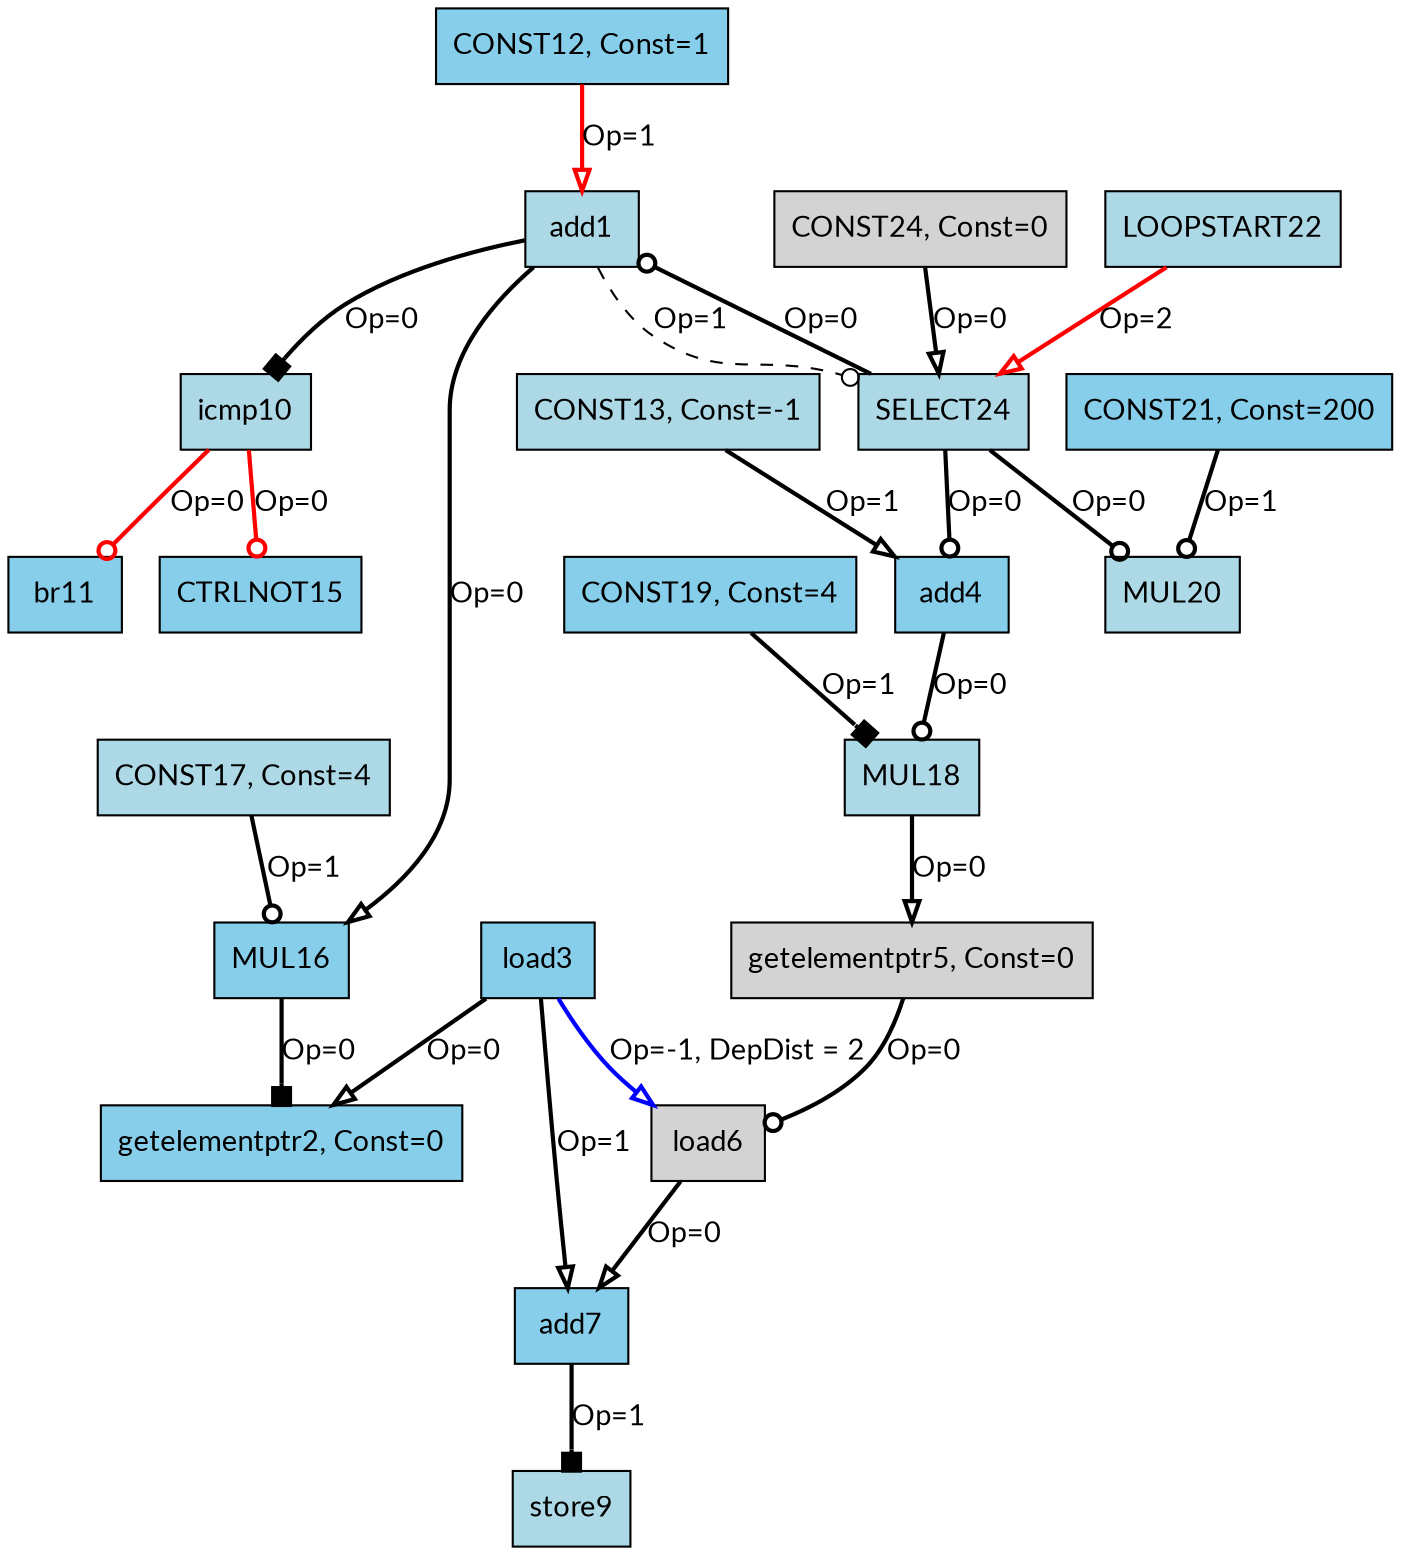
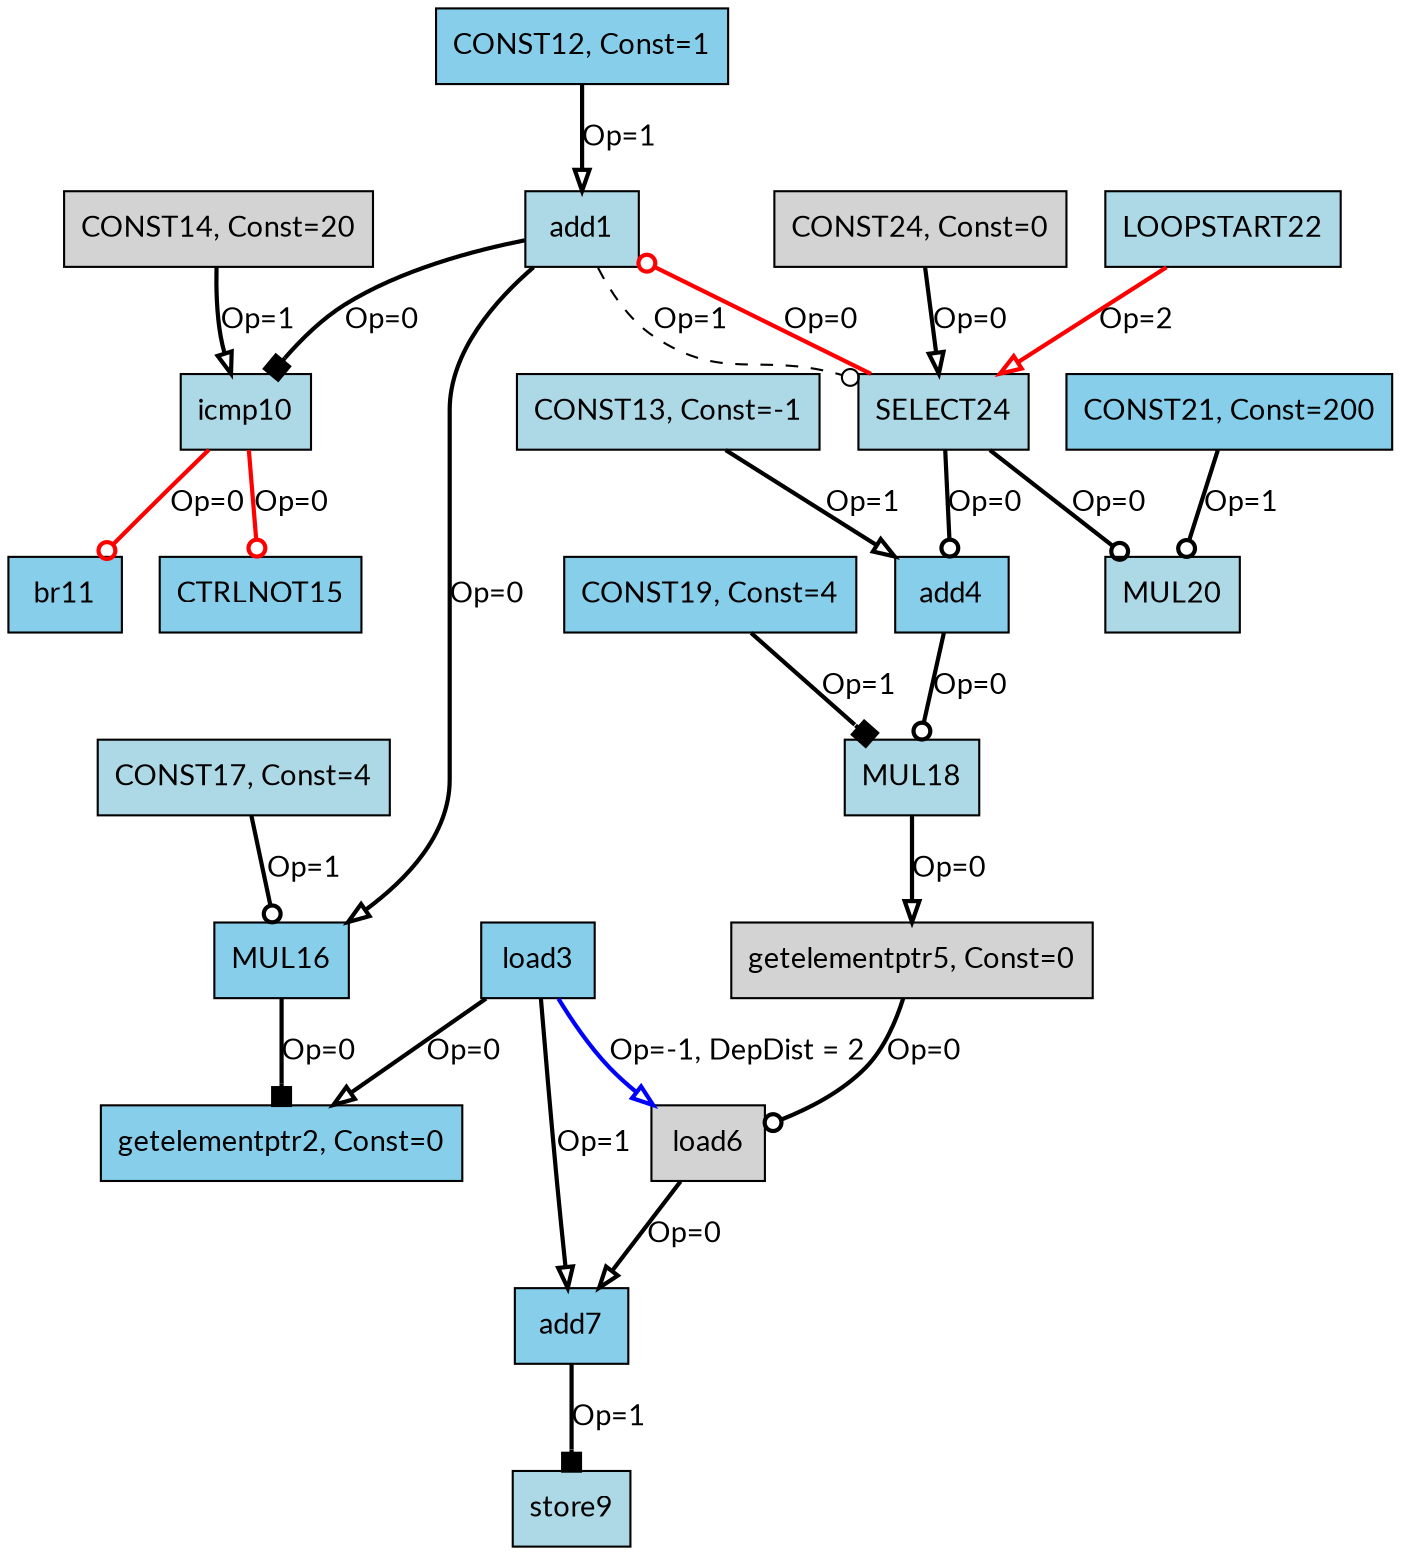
(582, 127) -> (582, 127)
none -> (219, 229)
(763, 320) -> (763, 320)
